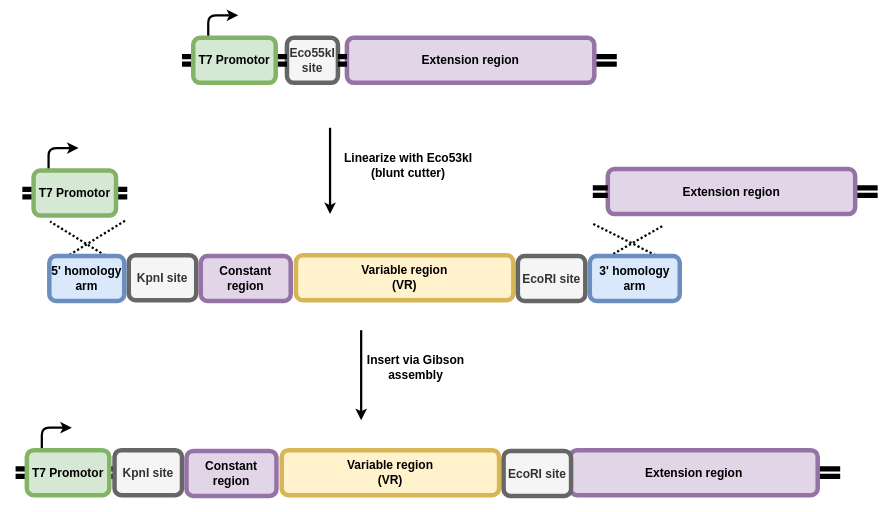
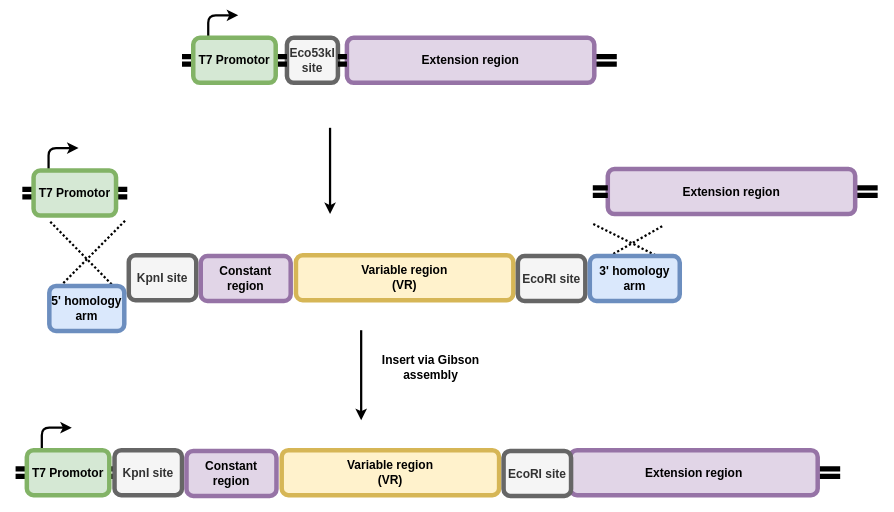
(312, 60) -> (312, 60)
(408, 165) -> none
(87, 279) -> (87, 309)
(416, 368) -> (431, 368)
